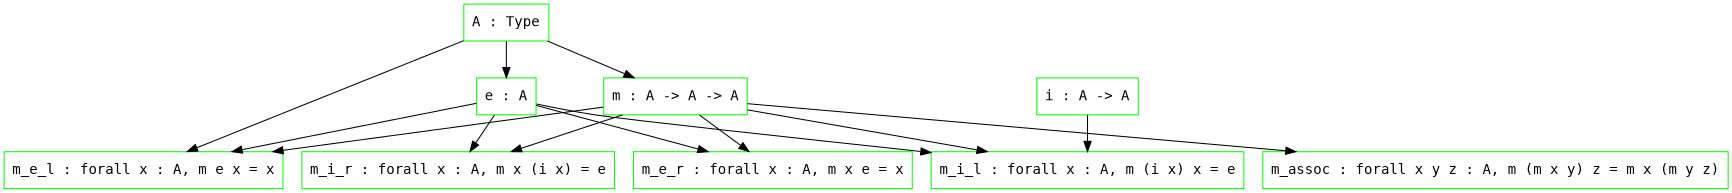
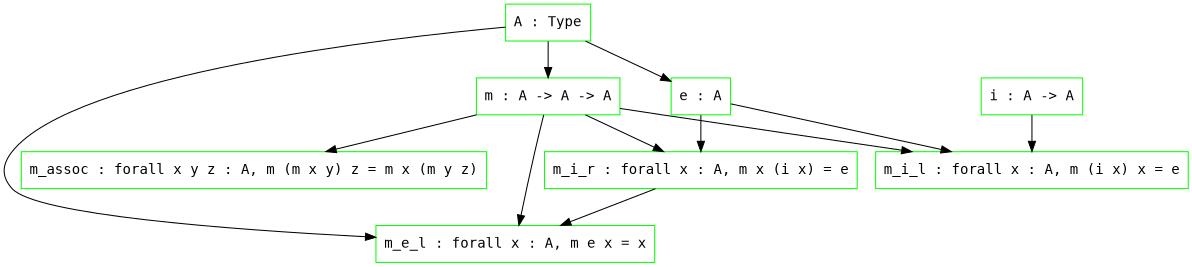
(359, 126) -> (613, 205)
(773, 170) -> none
